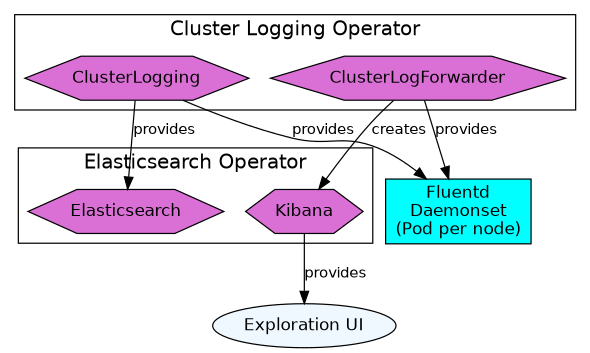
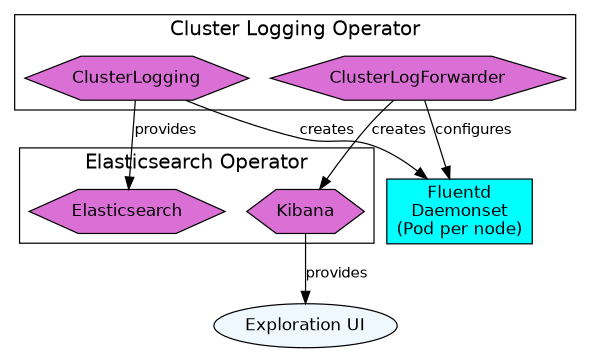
(323, 130) -> (327, 130)
(466, 130) -> (474, 130)
